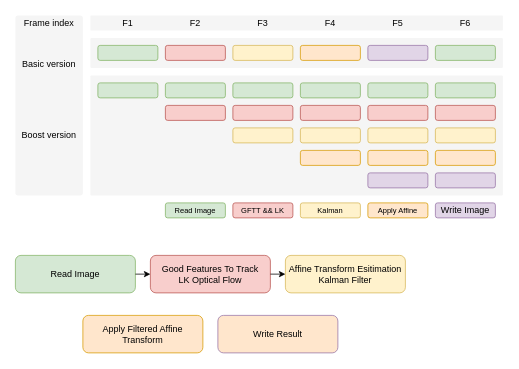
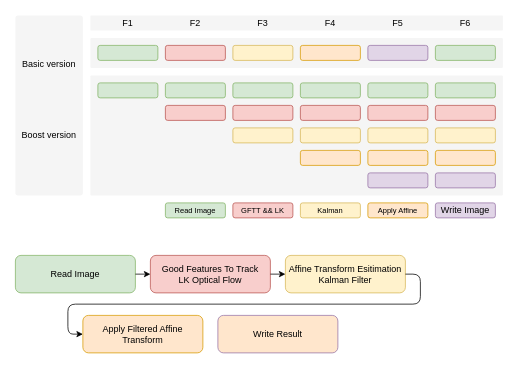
(49, 23) -> none
none -> (420, 288)
